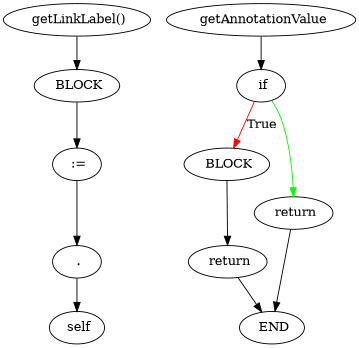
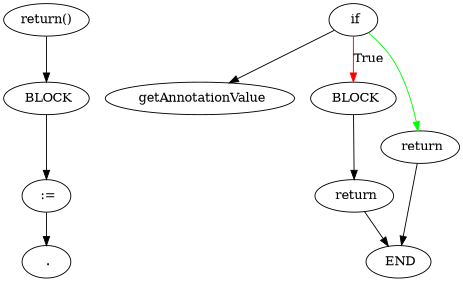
(77, 20) -> (46, 20)
(261, 48) -> (286, 54)
(77, 328) -> none
